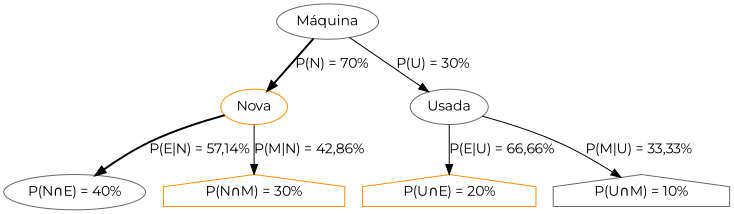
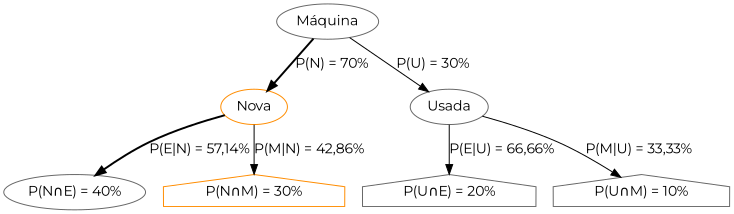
(449, 192) -> (449, 192)
